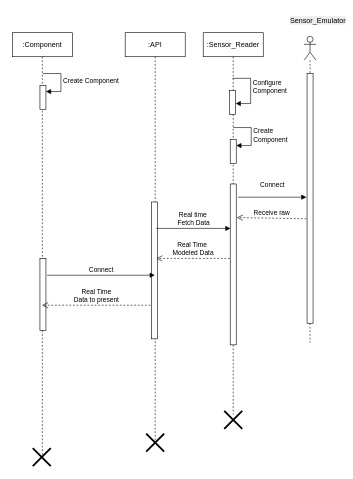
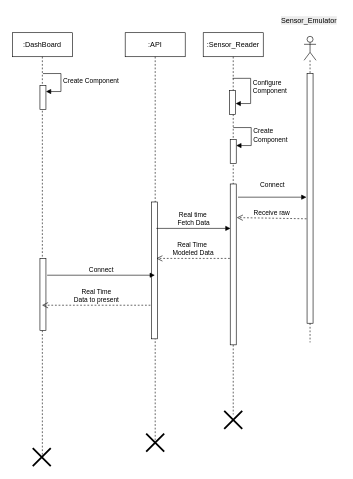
(319, 21) -> (310, 21)
(42, 45) -> (42, 45)
